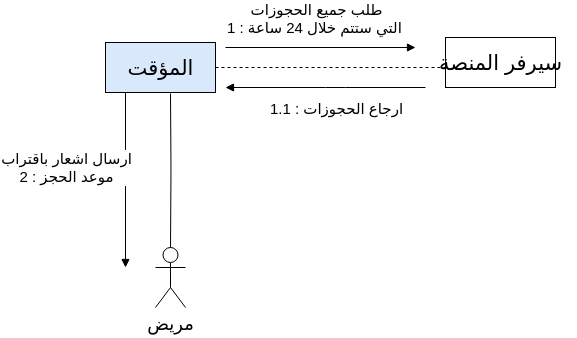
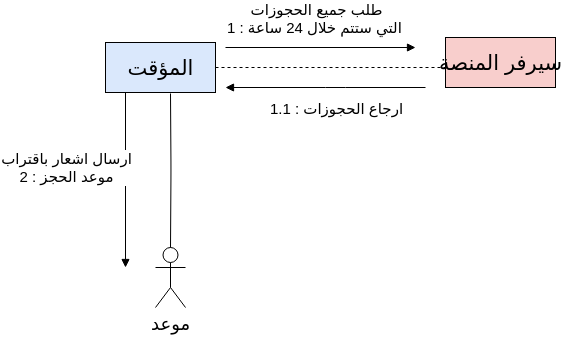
(501, 63) -> (501, 63)
(171, 322) -> (171, 322)
